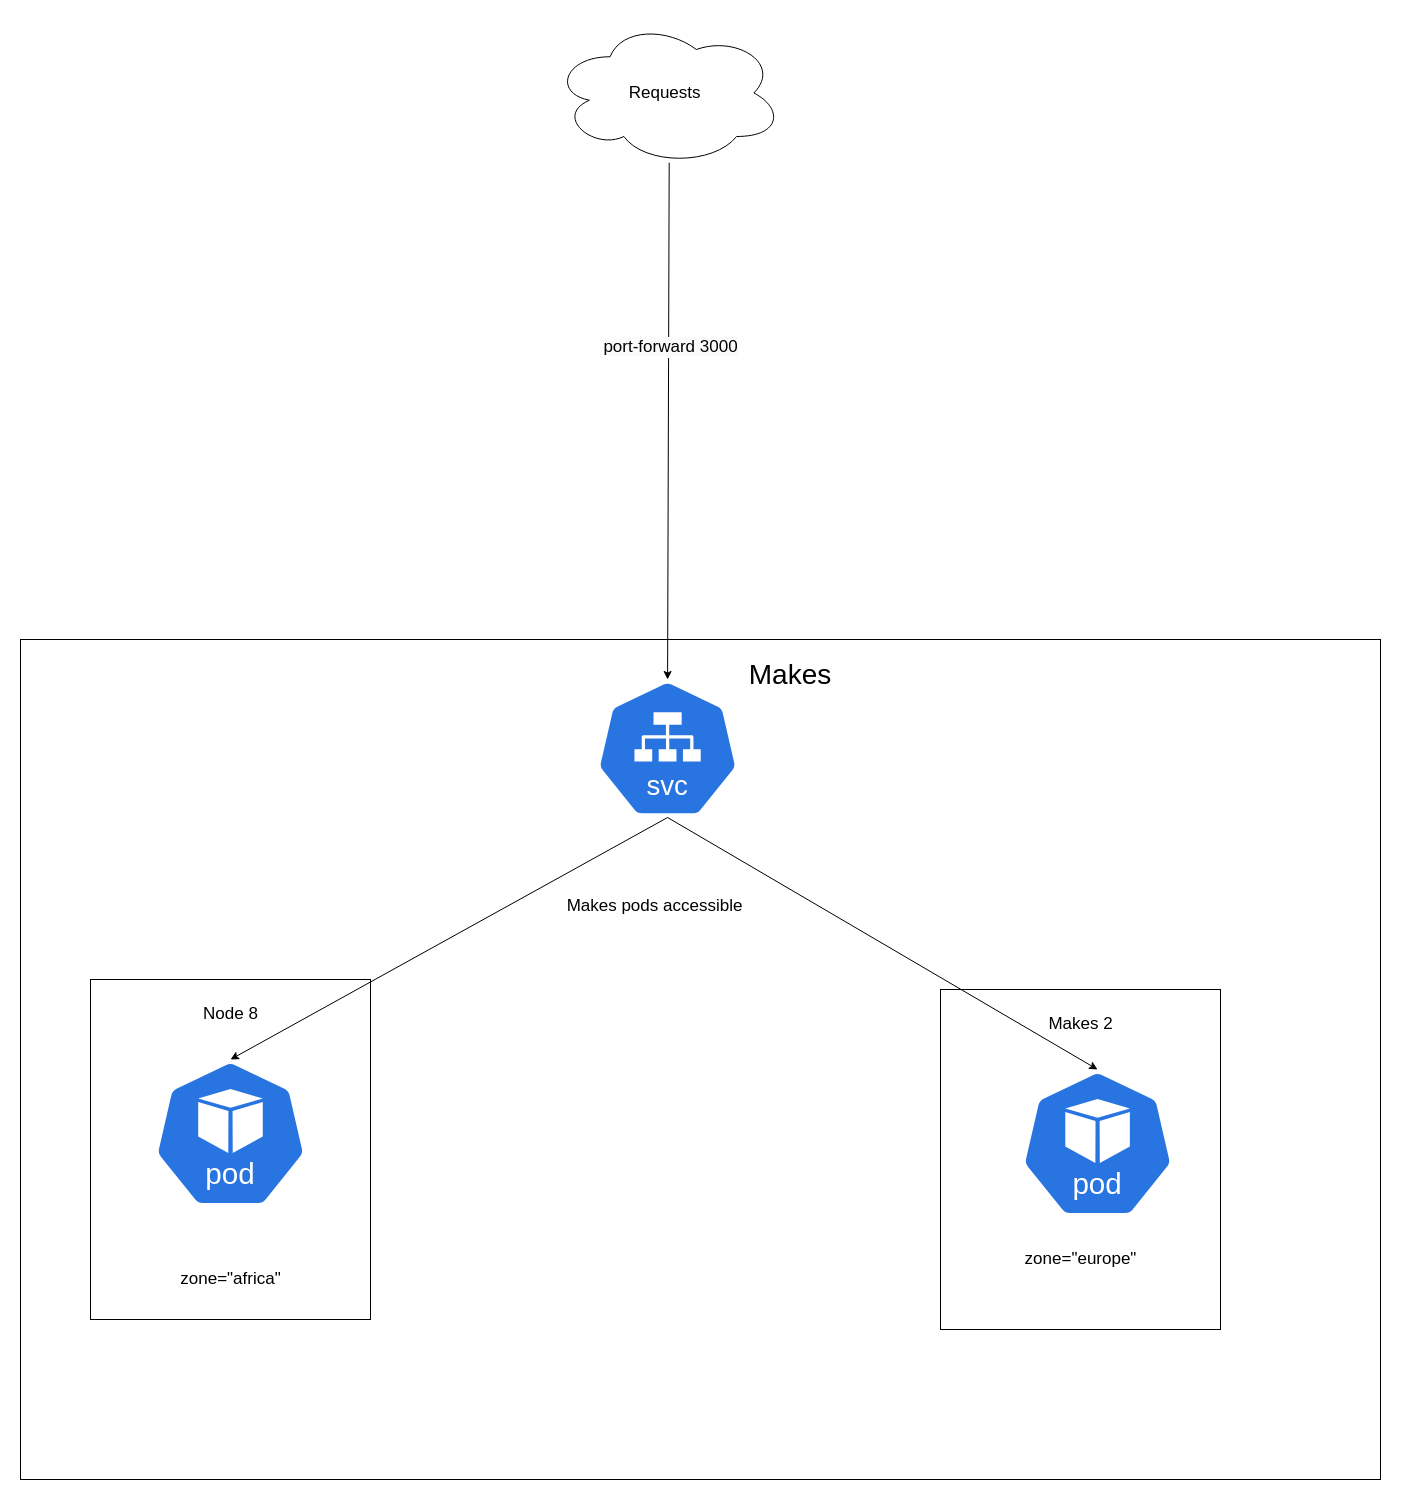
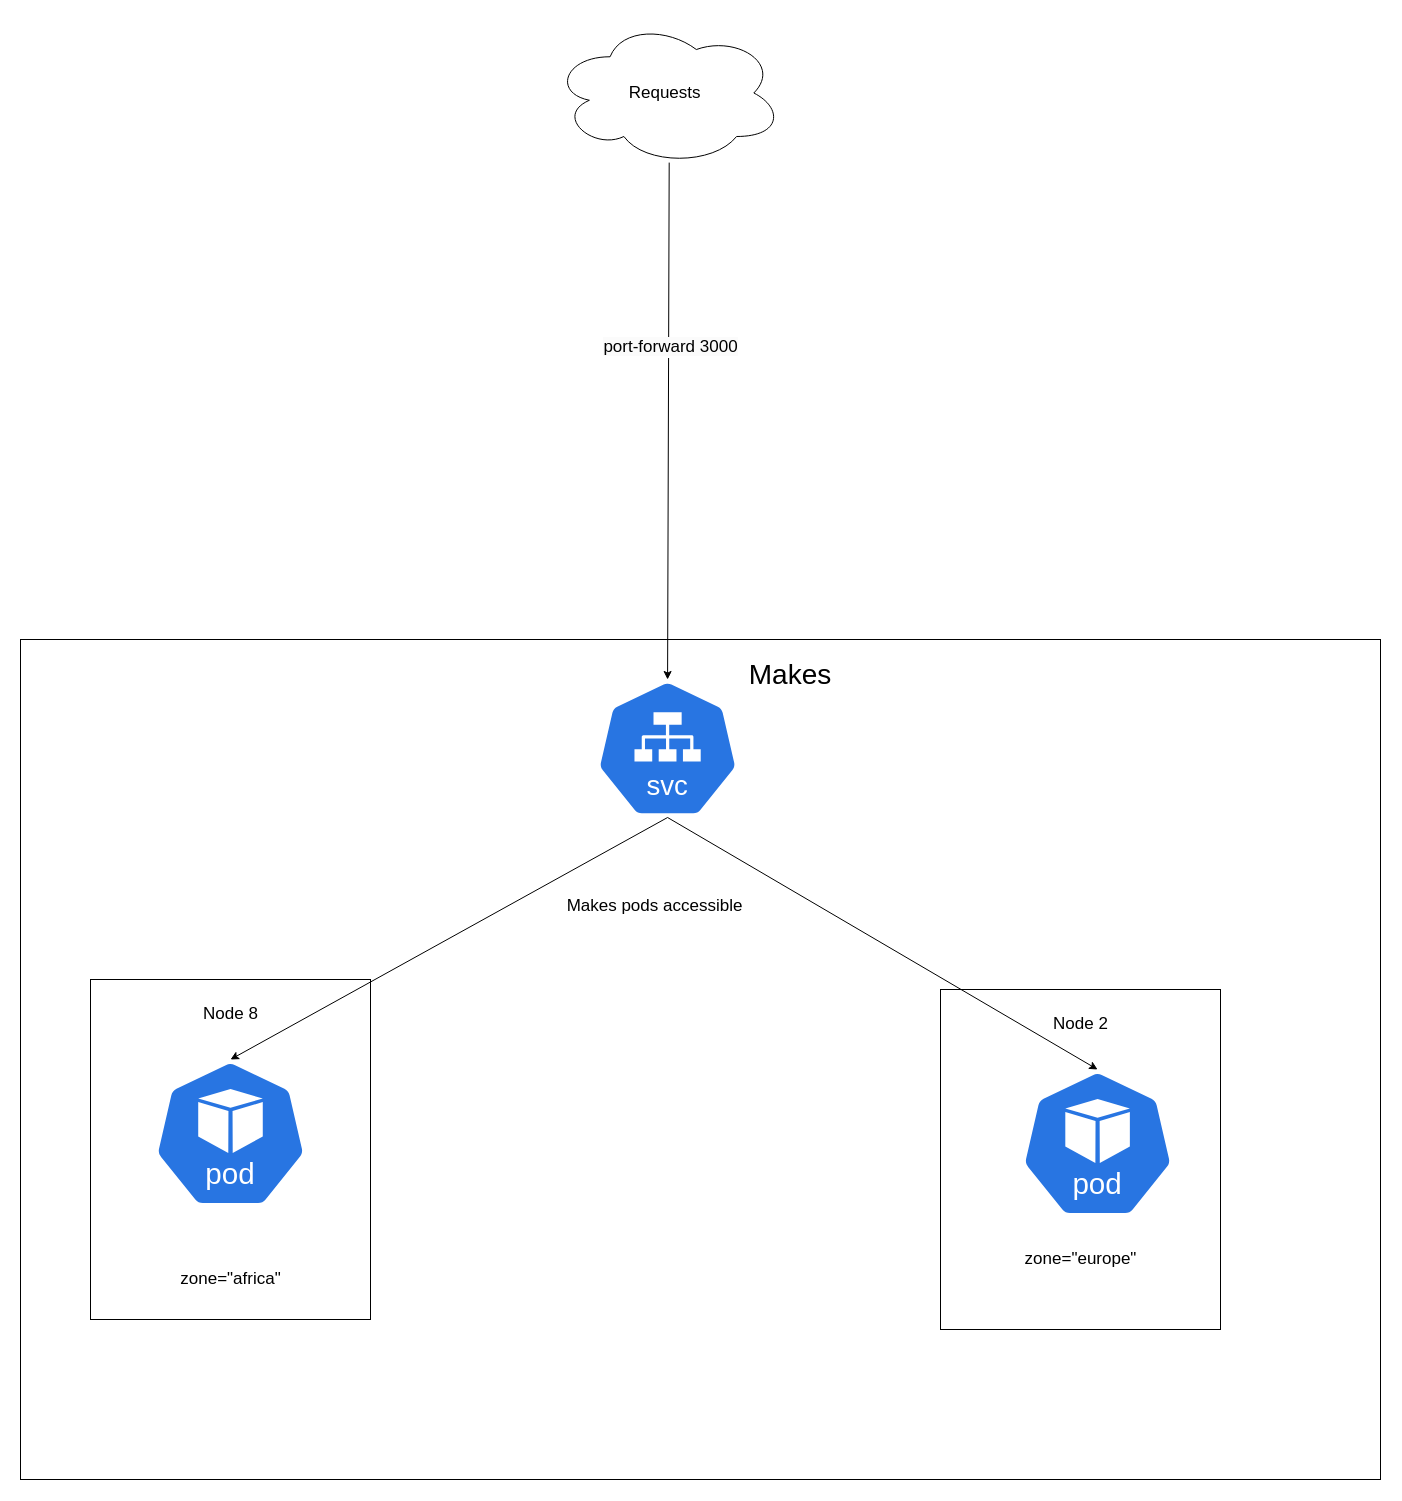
(1081, 1025) -> (1081, 1025)
